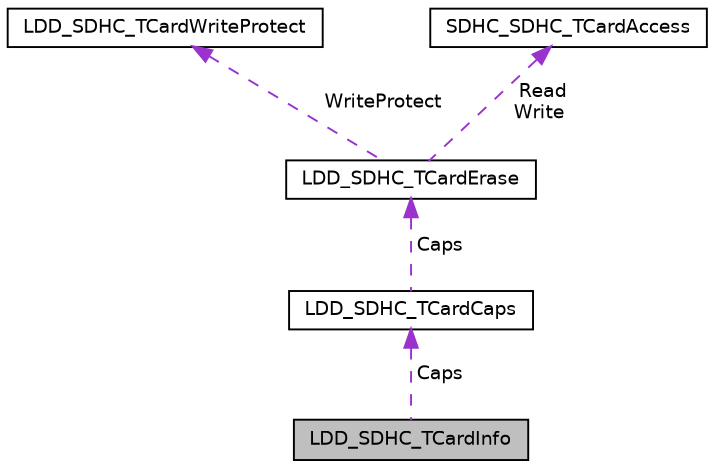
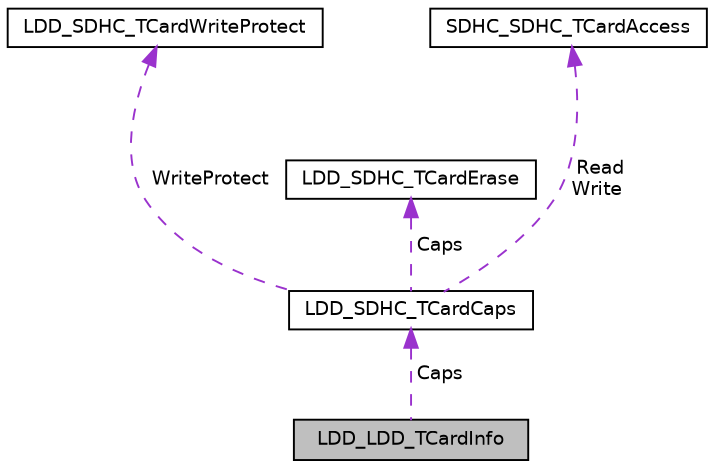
(296, 109) -> (158, 216)
(483, 110) -> (552, 202)
(411, 440) -> (411, 440)
